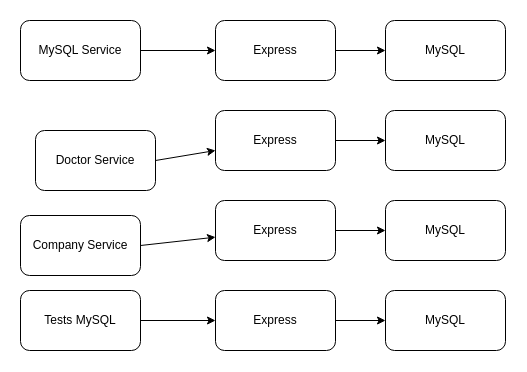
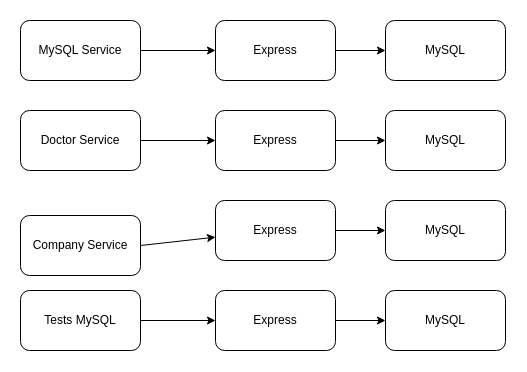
(96, 161) -> (81, 141)
